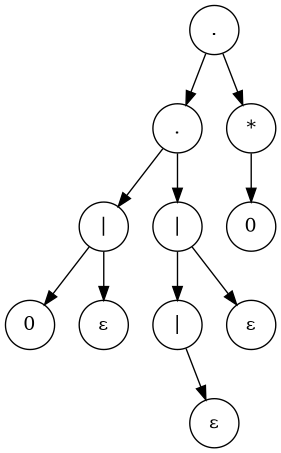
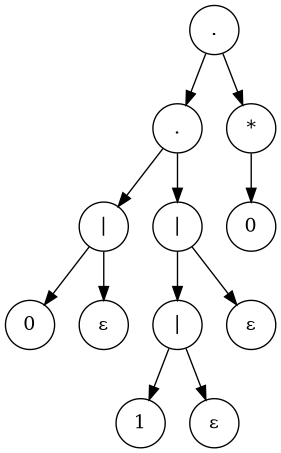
none -> (141, 423)
